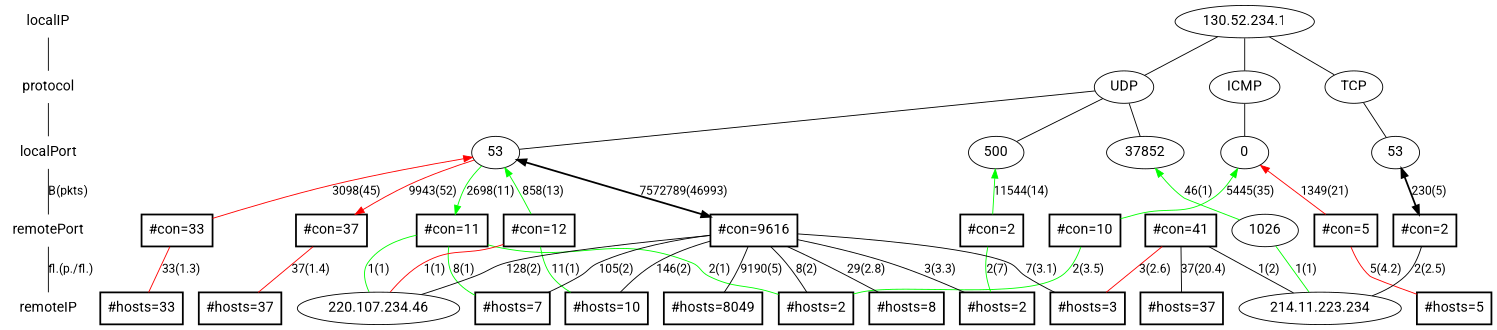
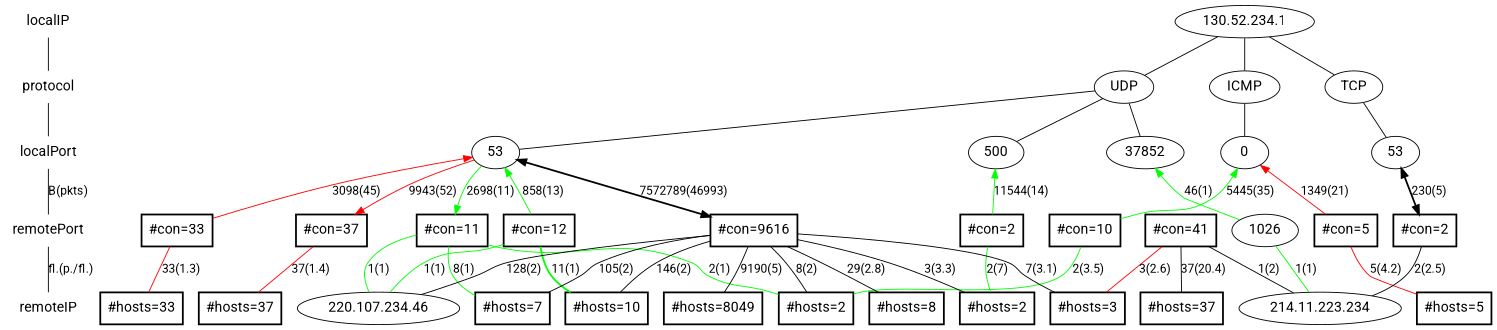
(441, 255) -> (441, 255)
(550, 273) -> (550, 273)
